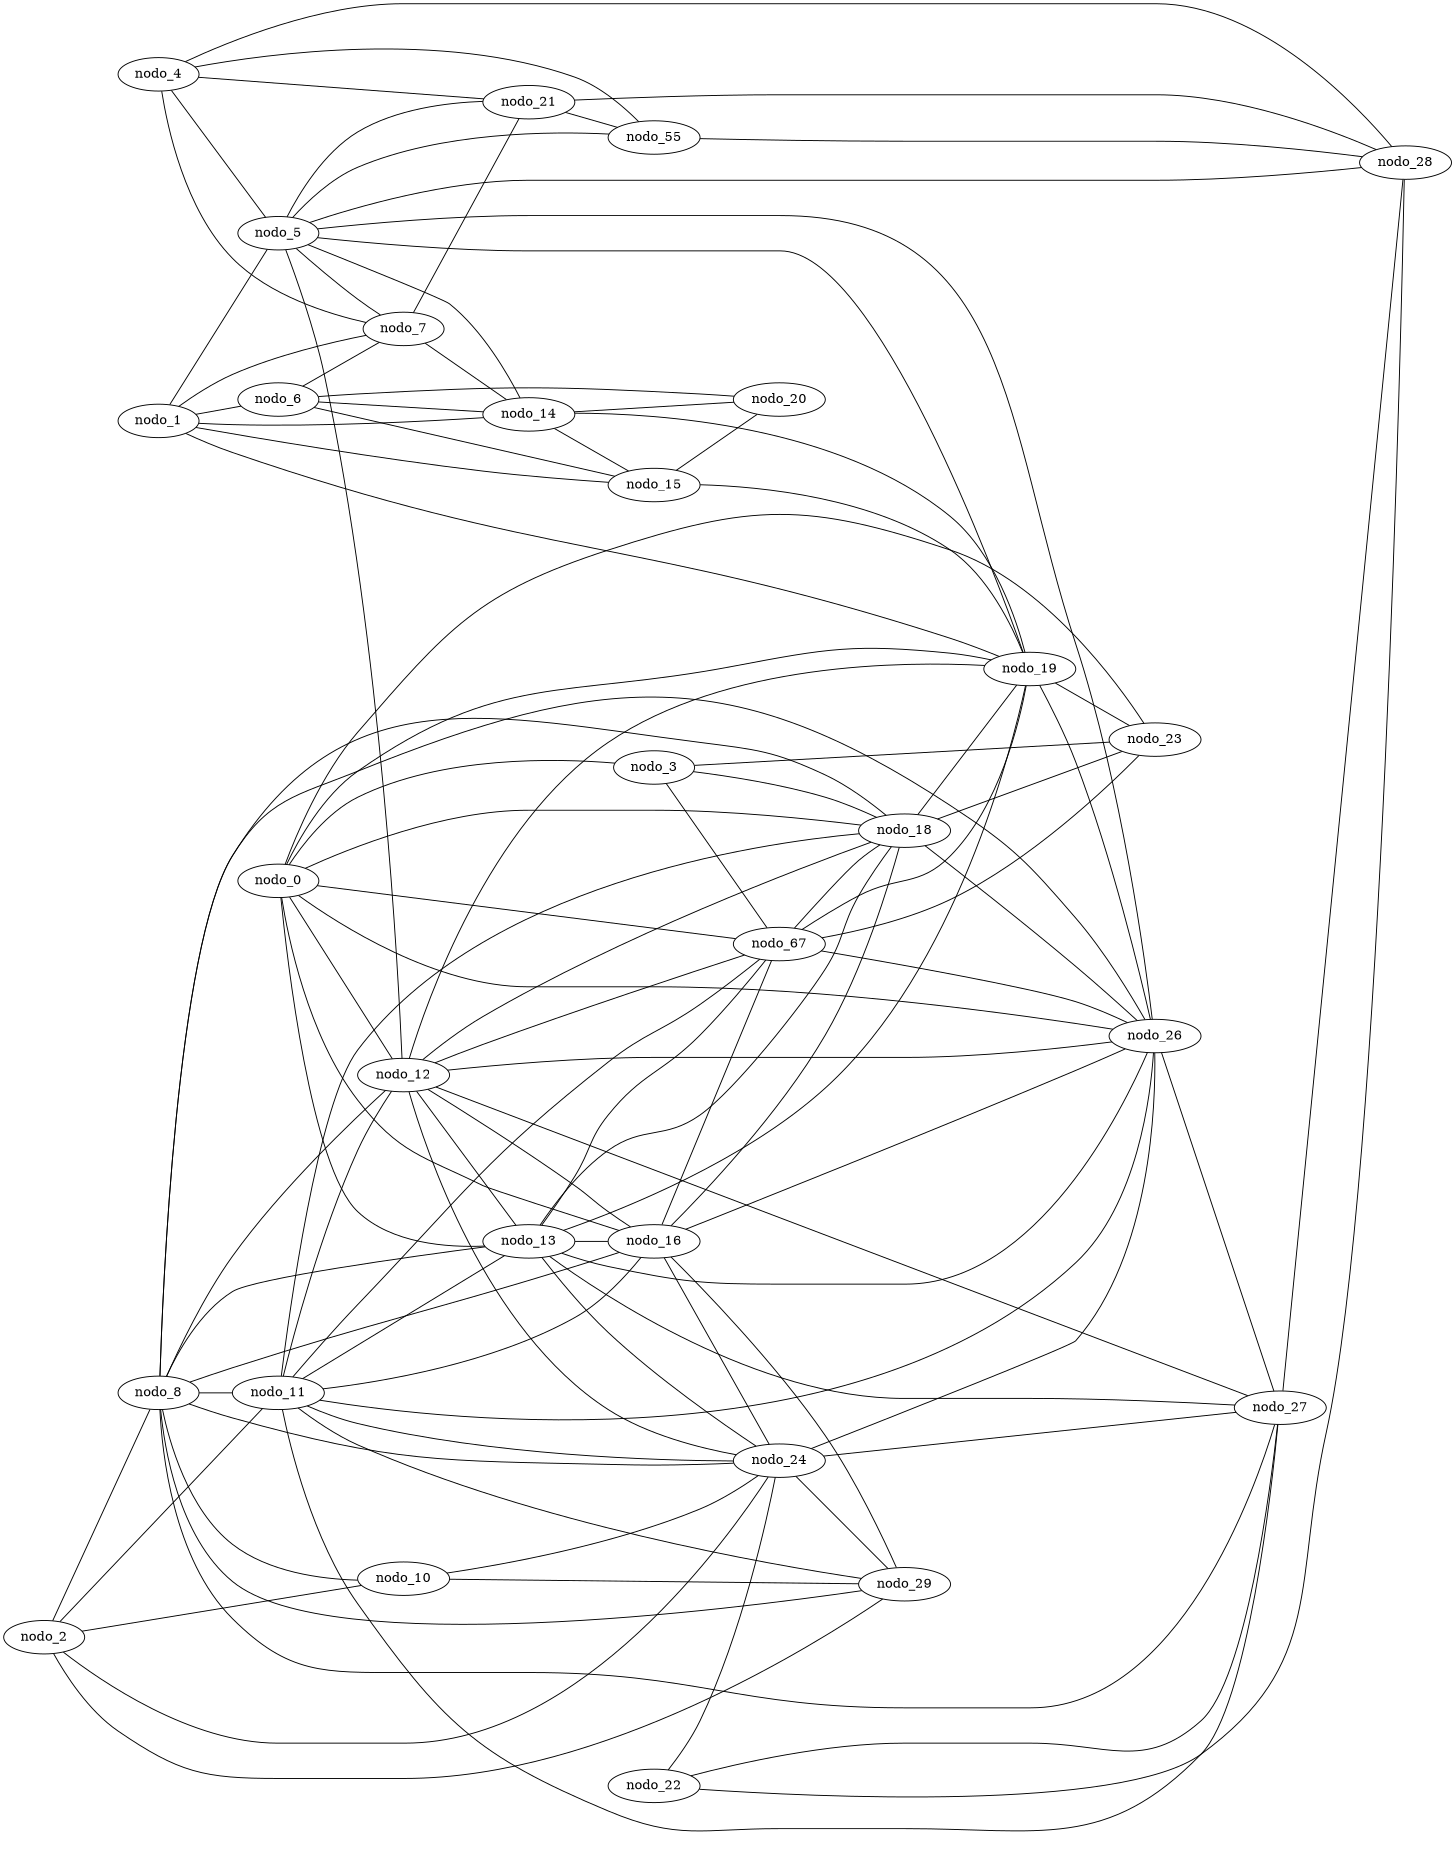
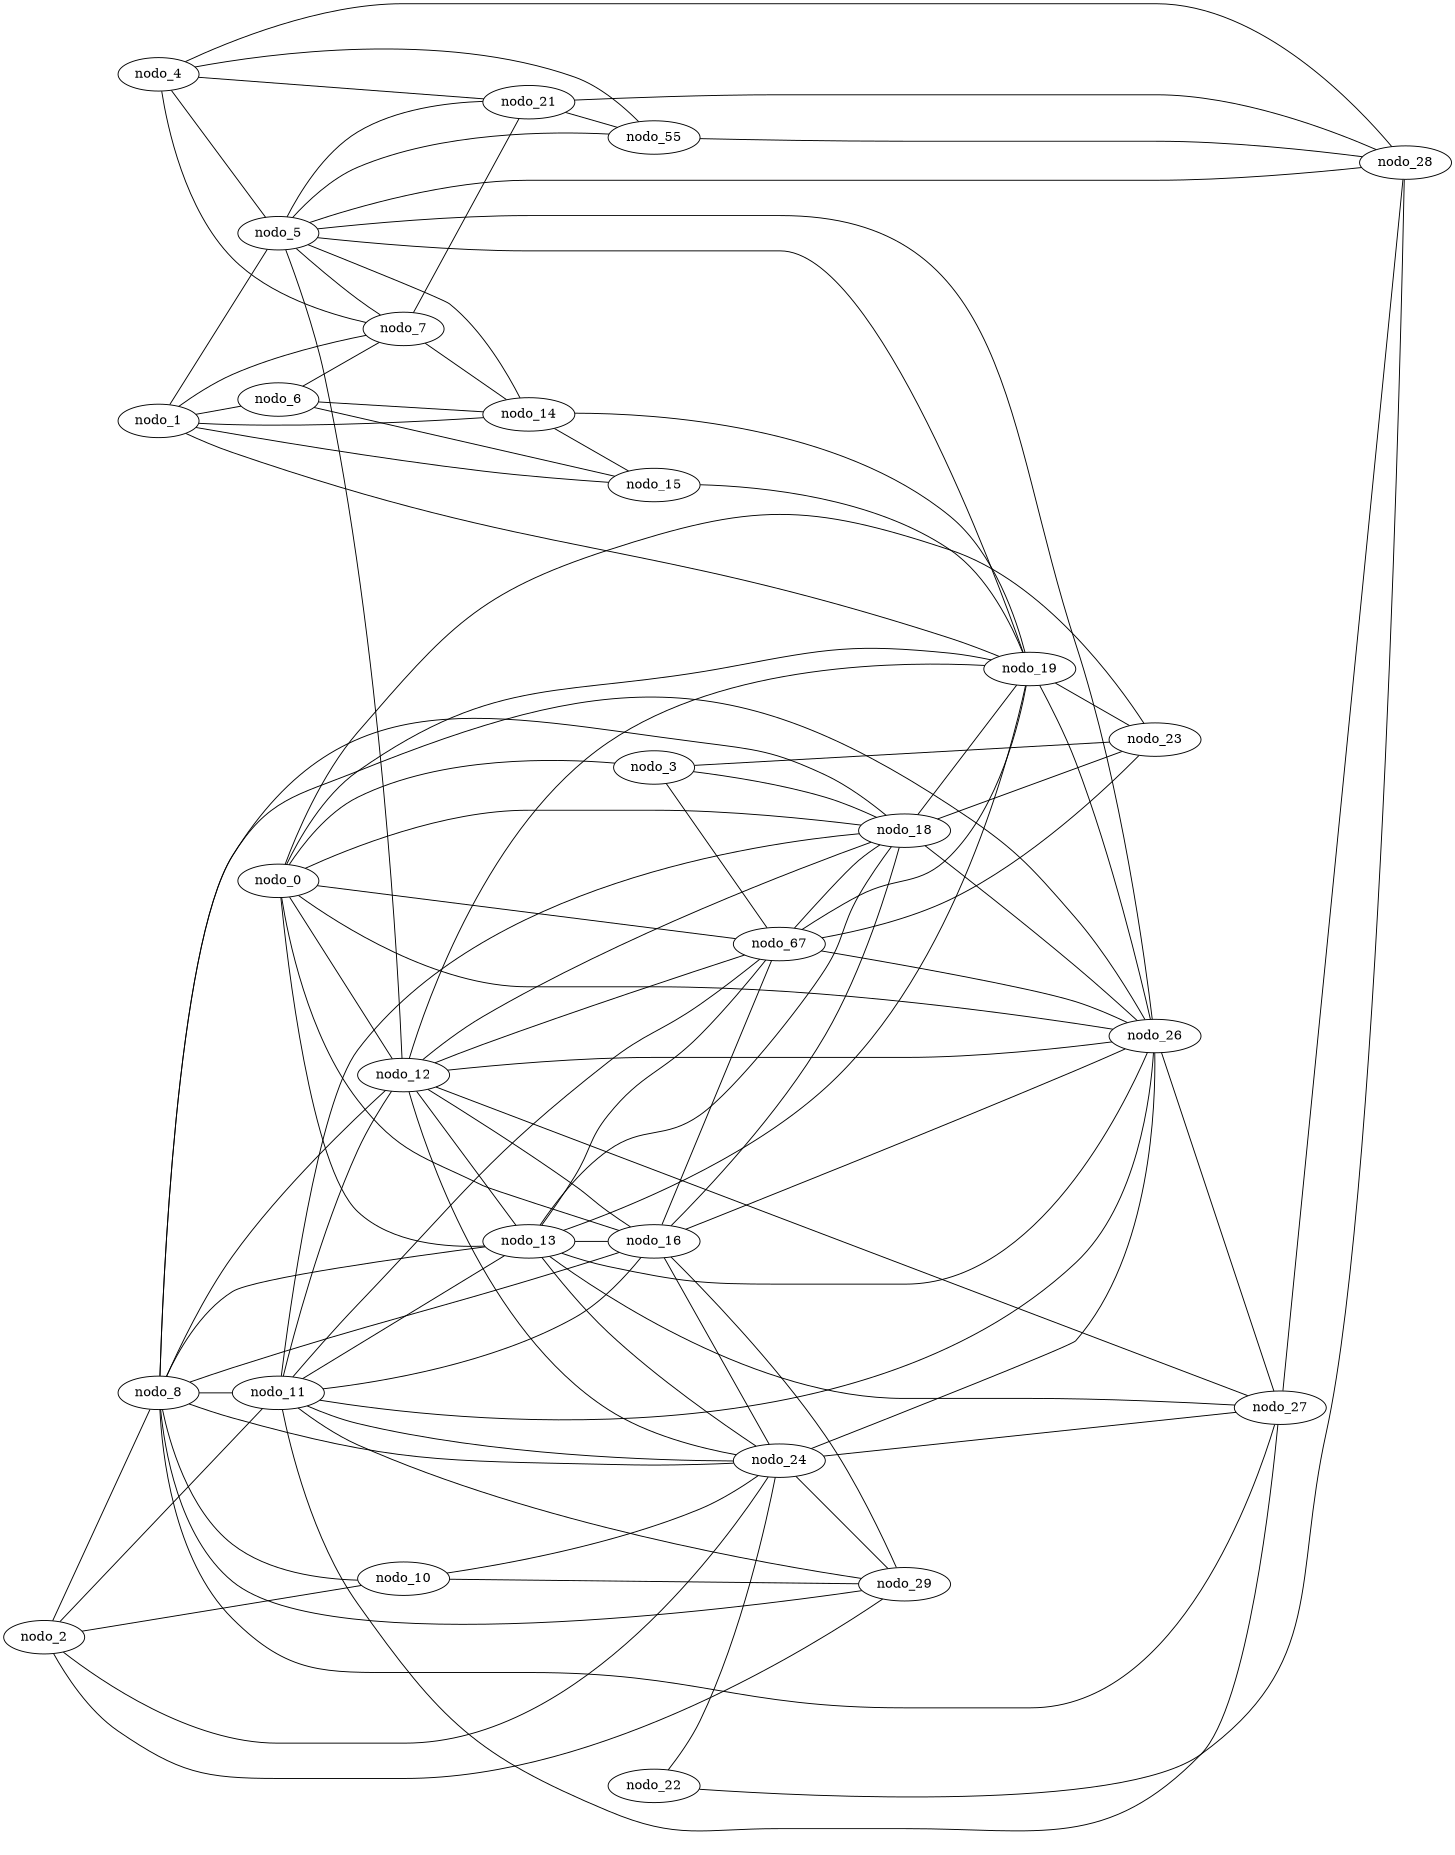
(779, 400) -> none
(1103, 1749) -> none
